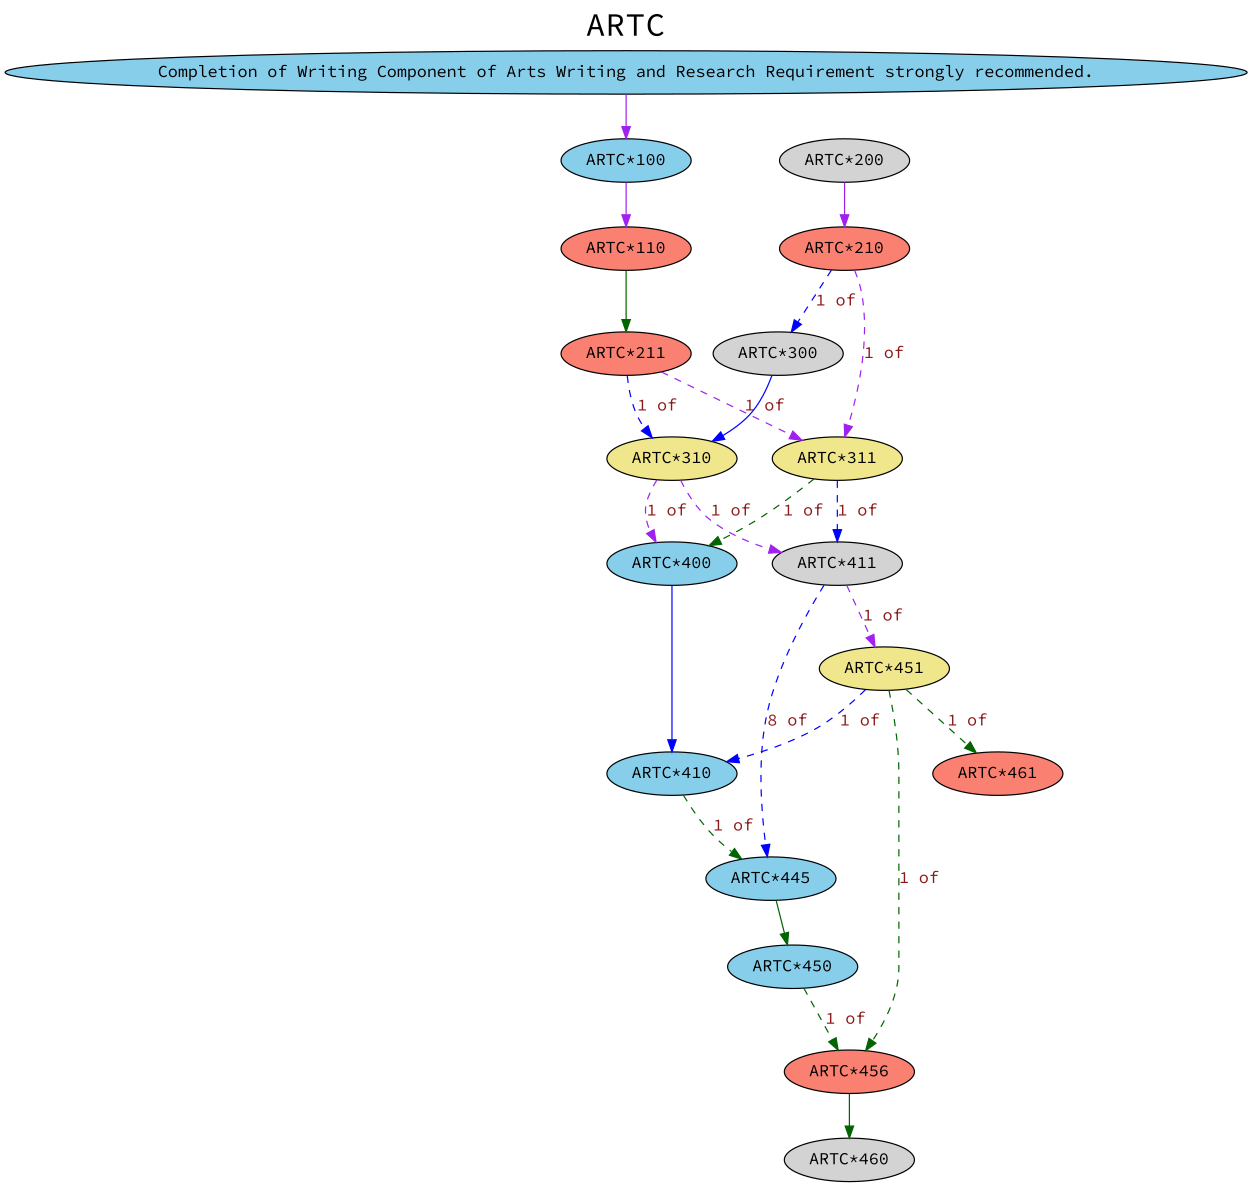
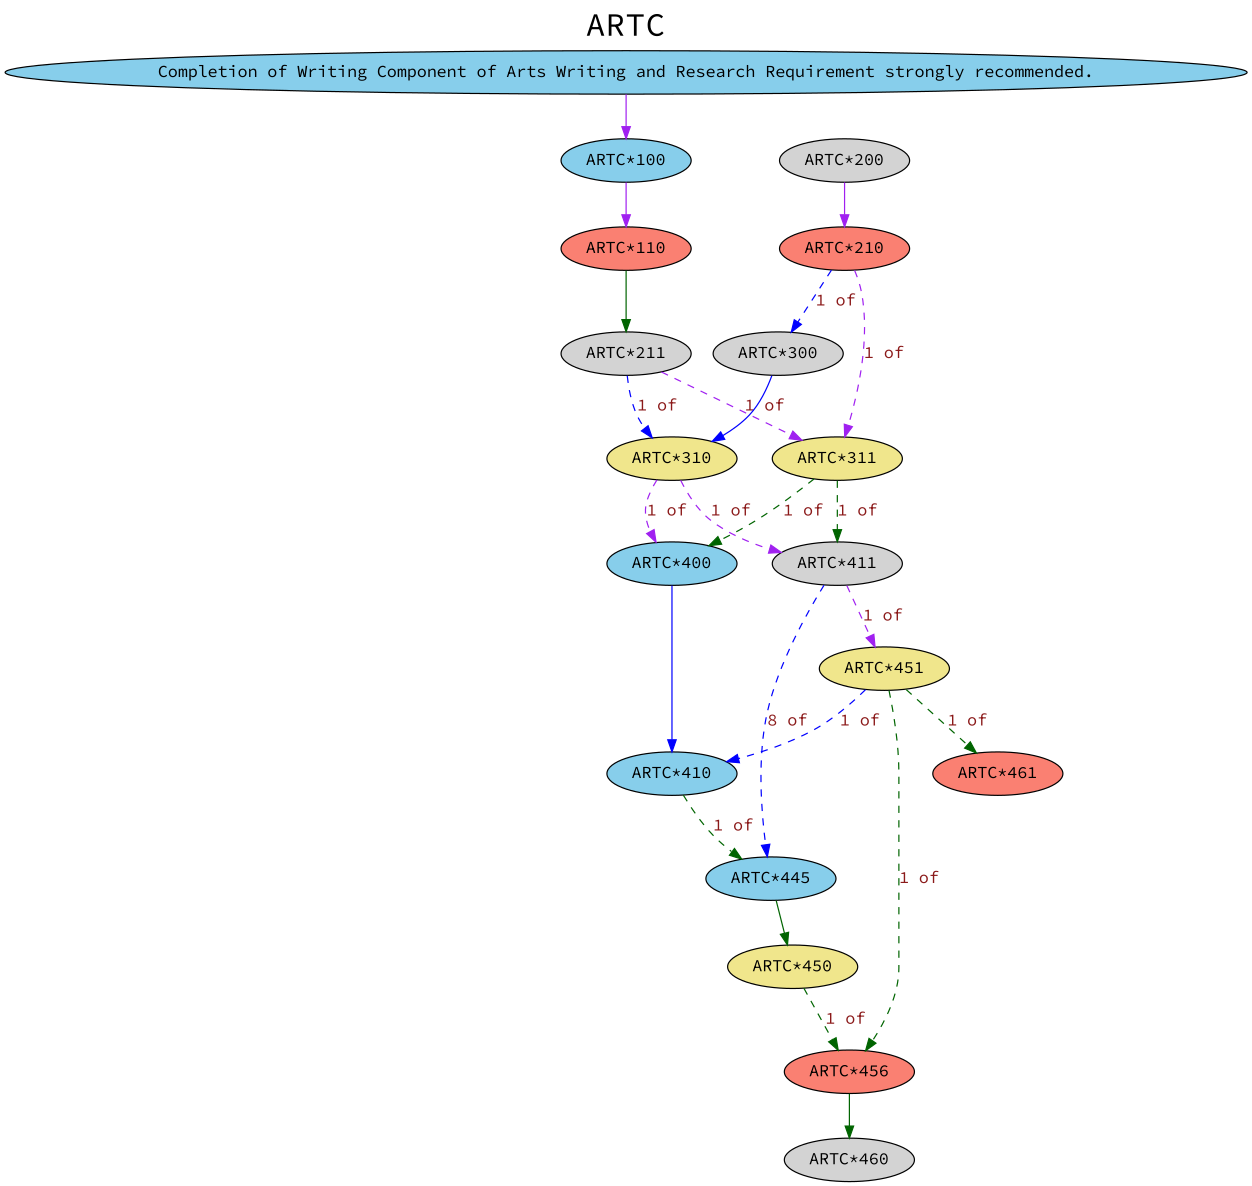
(626, 354) -> (626, 354)
(837, 505) -> (837, 505)
(793, 967) -> (793, 967)
